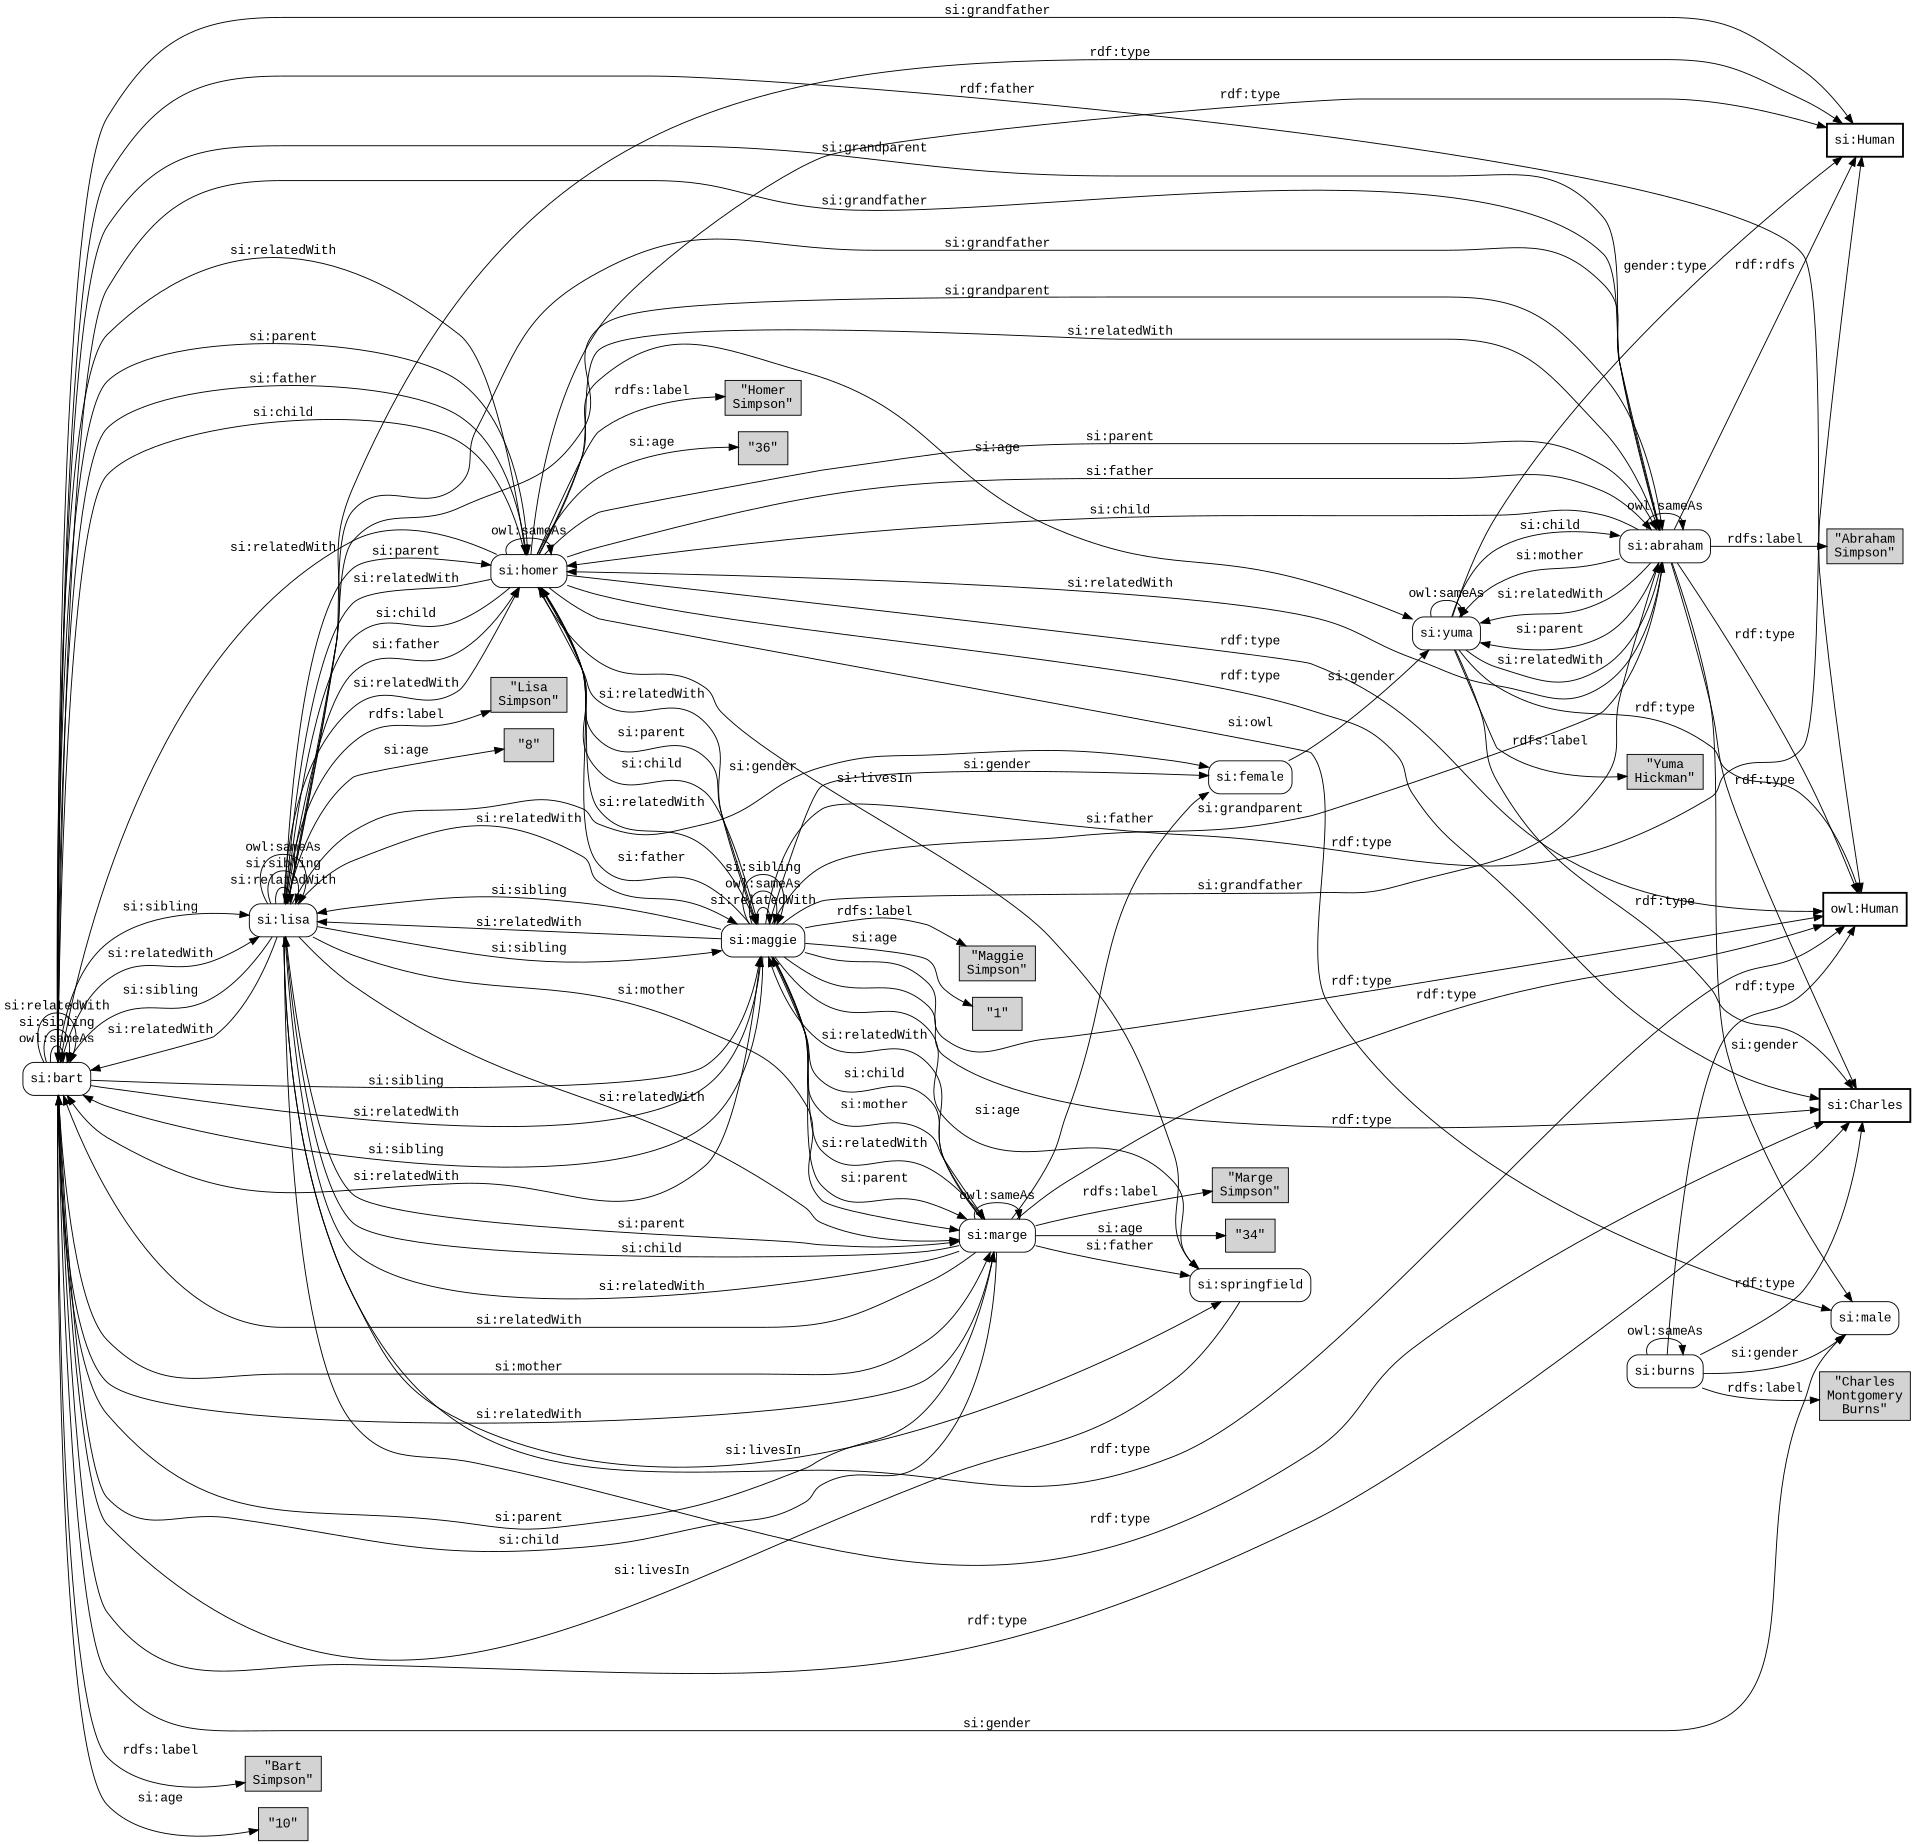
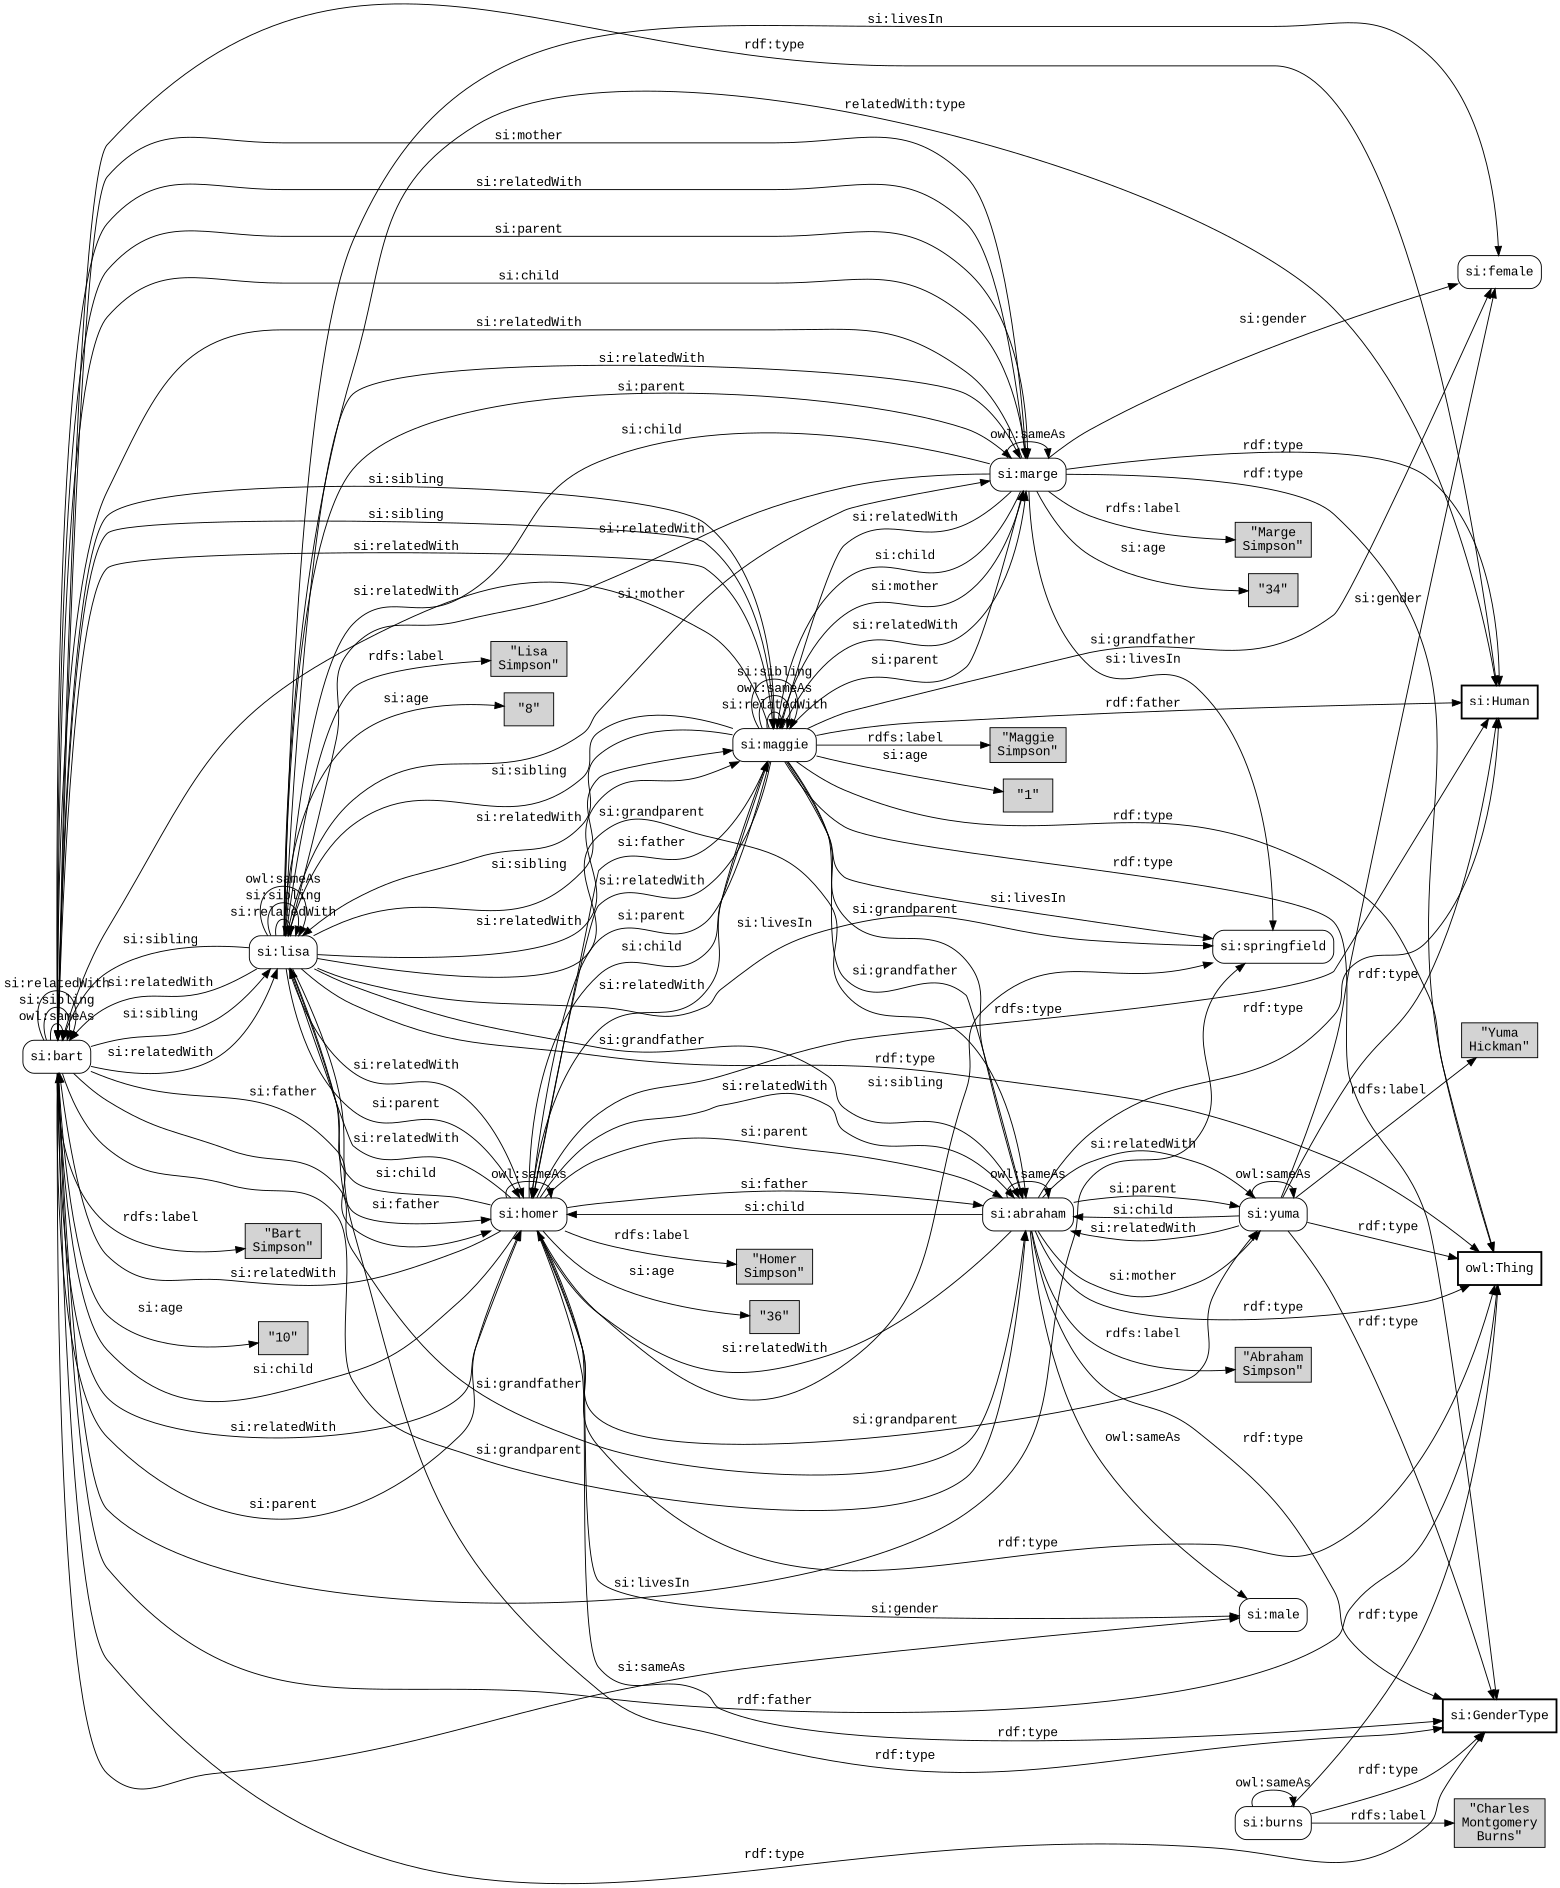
(997, 11) -> (775, 45)
(1120, 53) -> (905, 105)
(1250, 95) -> (1028, 1010)
(1765, 265) -> (1273, 1009)
(1665, 266) -> (1388, 975)
(997, 448) -> (905, 1420)
none -> (1357, 456)
(1358, 713) -> (1395, 750)
(1250, 723) -> (905, 1609)
(997, 765) -> (1143, 640)
(763, 767) -> (905, 20)
(874, 779) -> (905, 1083)
(1120, 819) -> (1273, 319)
(1362, 843) -> (1143, 703)
(1865, 909) -> (1500, 1268)
(1765, 1045) -> (1143, 1438)
(1865, 1106) -> (1500, 1716)
(997, 1111) -> (1028, 899)
(1120, 1246) -> (1143, 659)
(1774, 1368) -> none
(487, 1650) -> (600, 1599)
(997, 1724) -> (652, 1668)
